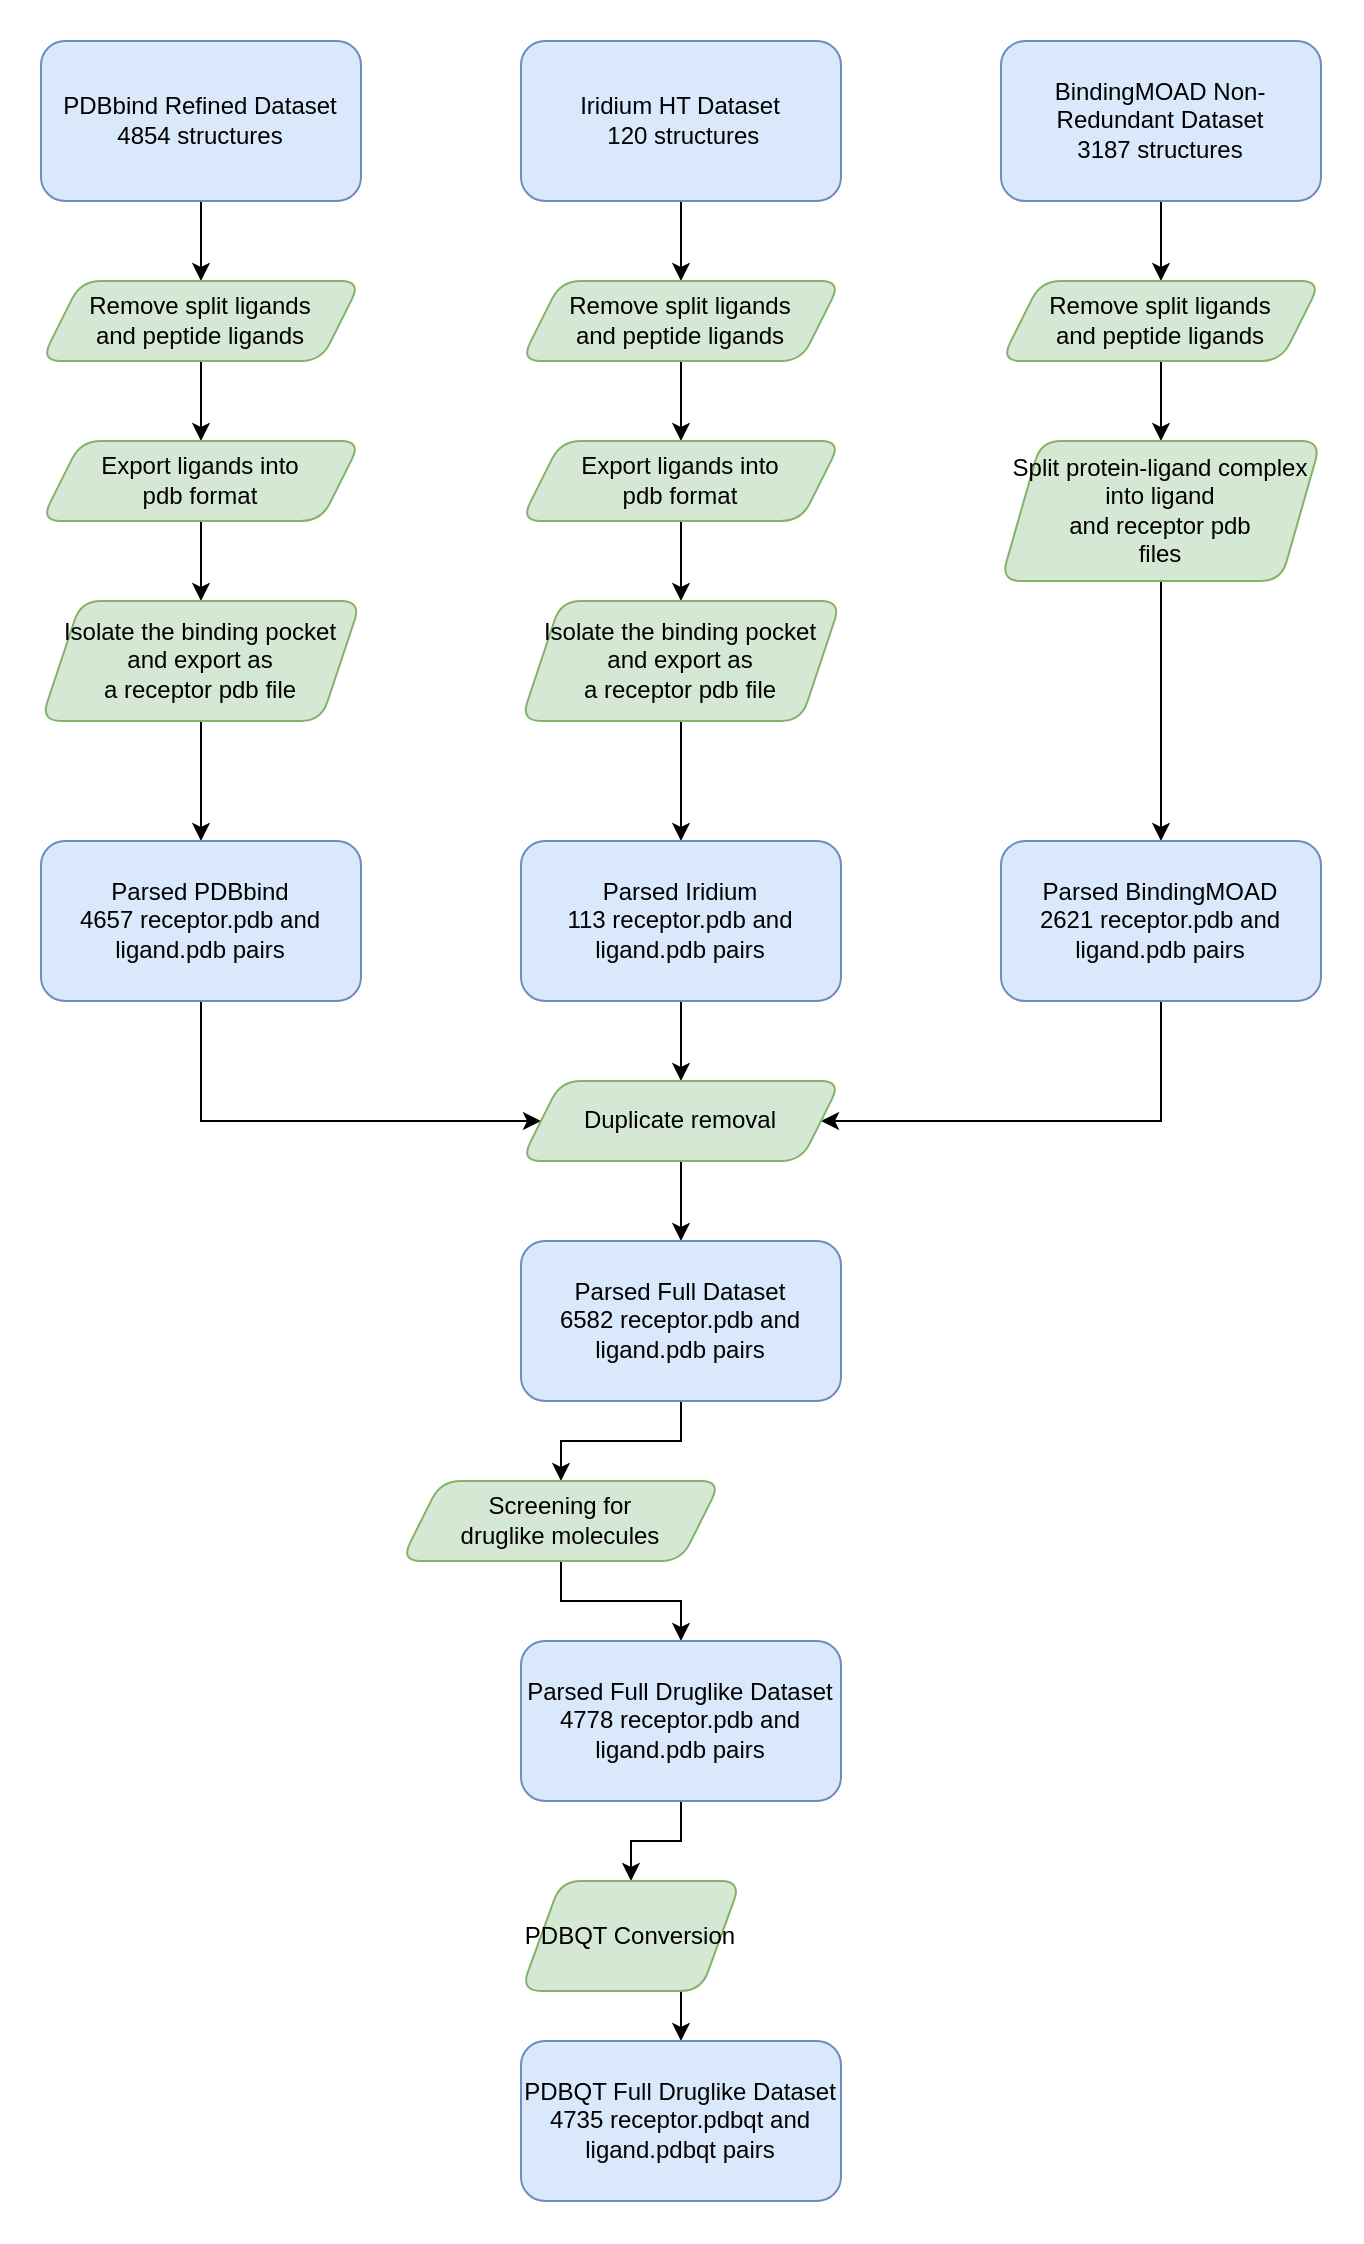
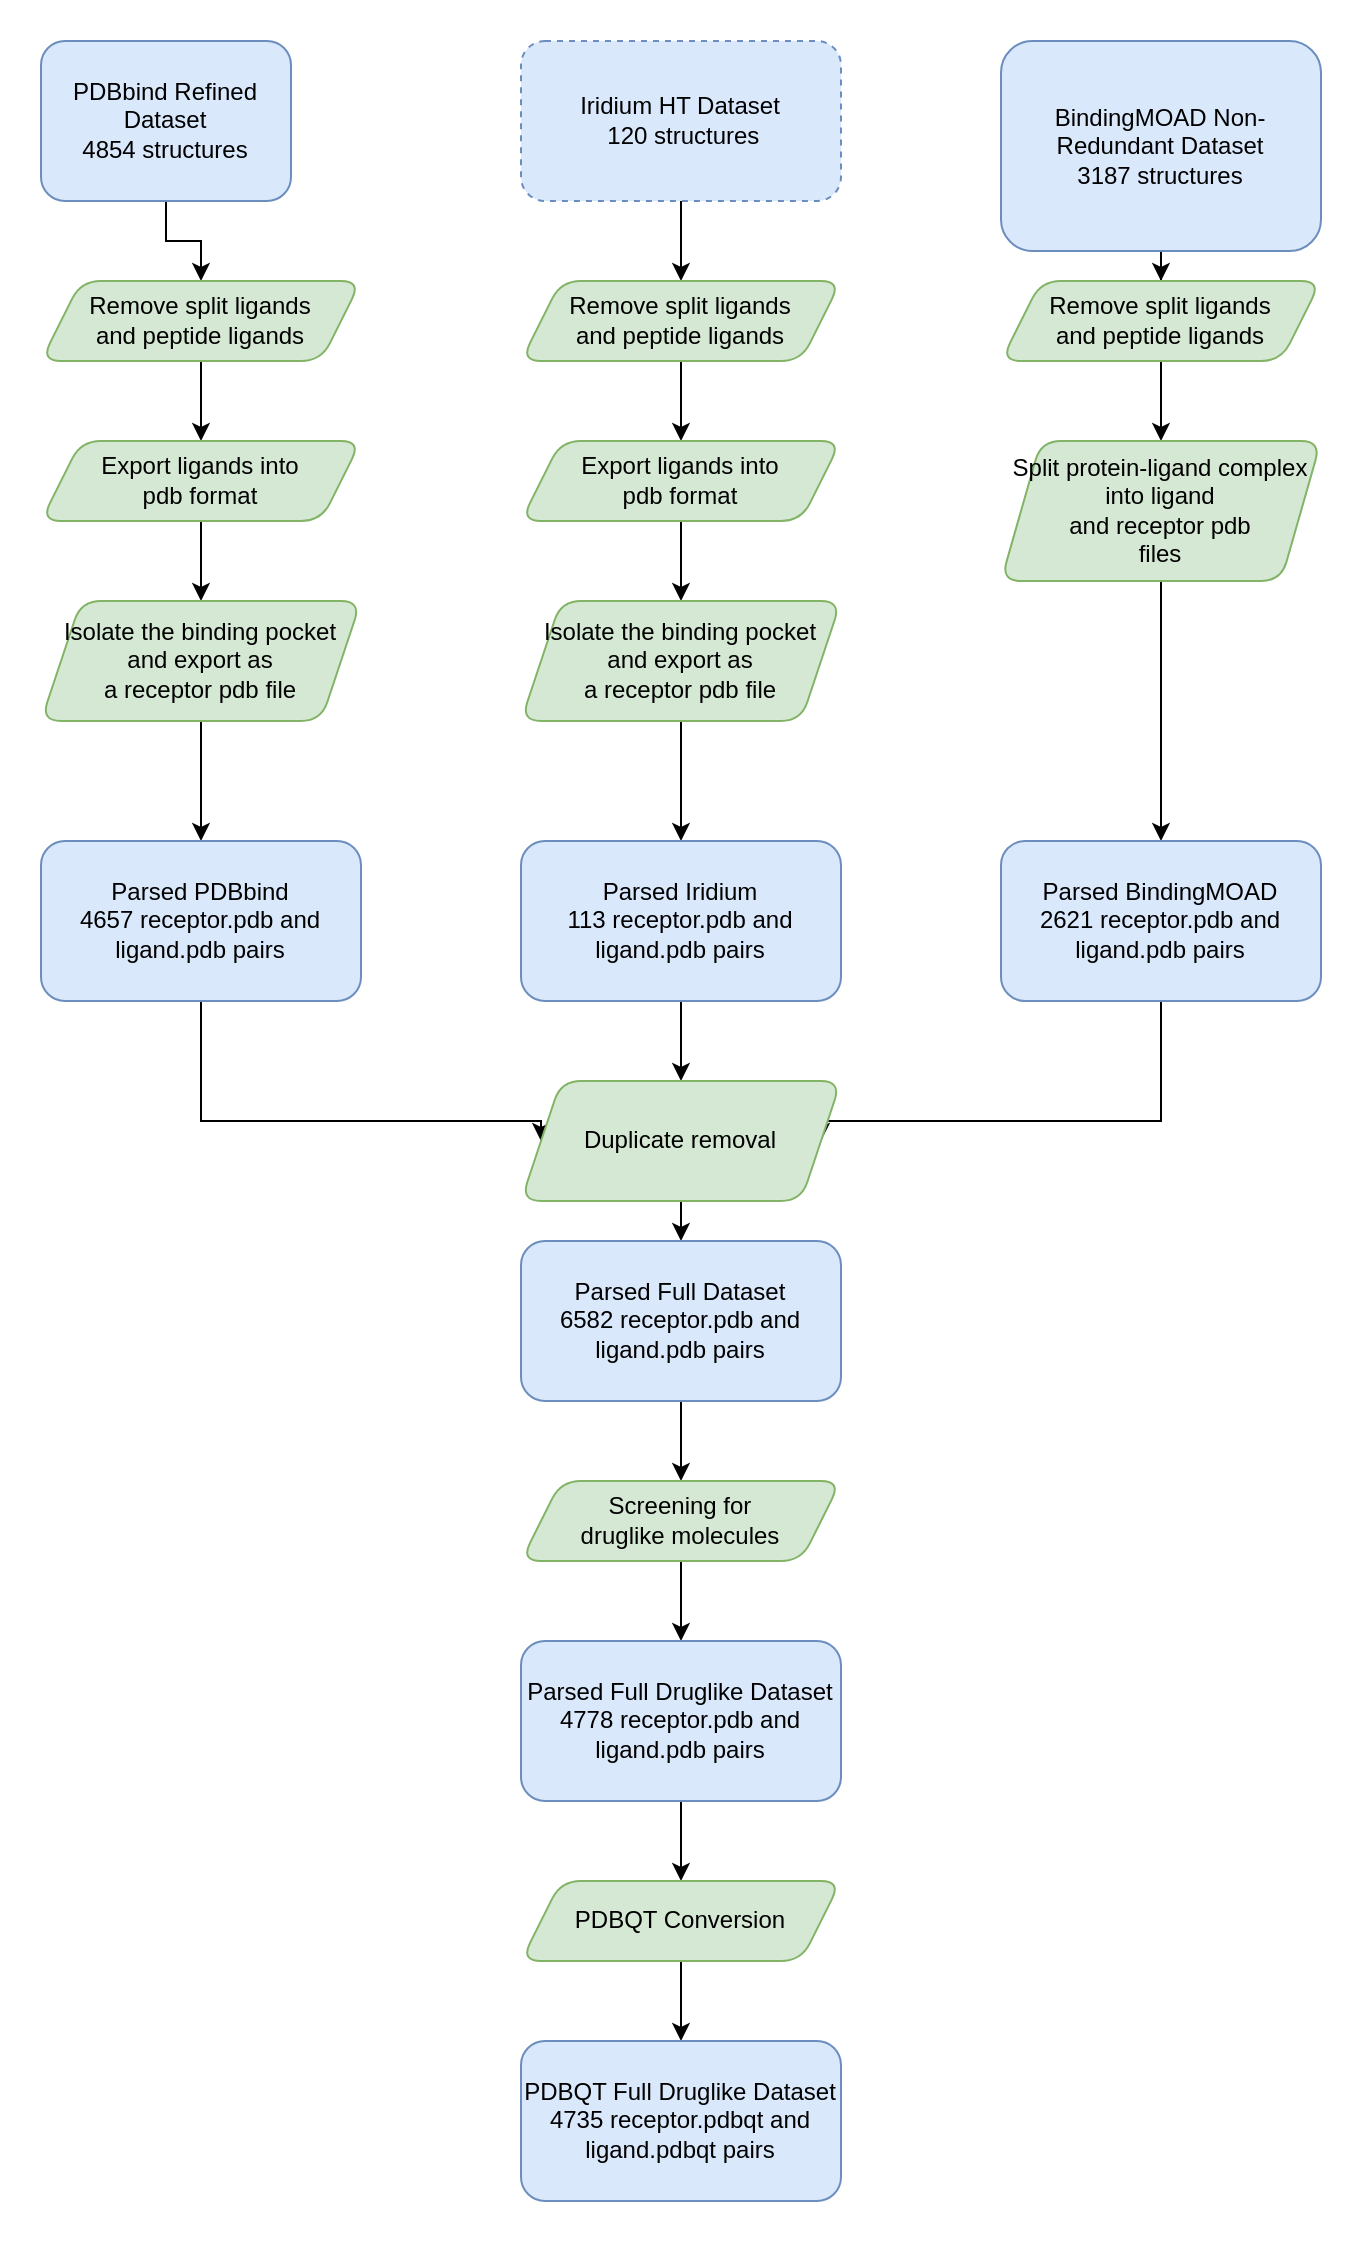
(201, 121) -> (166, 121)
(681, 121) -> (681, 121)
(1161, 121) -> (1161, 146)
(681, 1121) -> (681, 1141)
(561, 1521) -> (681, 1521)
(631, 1936) -> (681, 1921)
